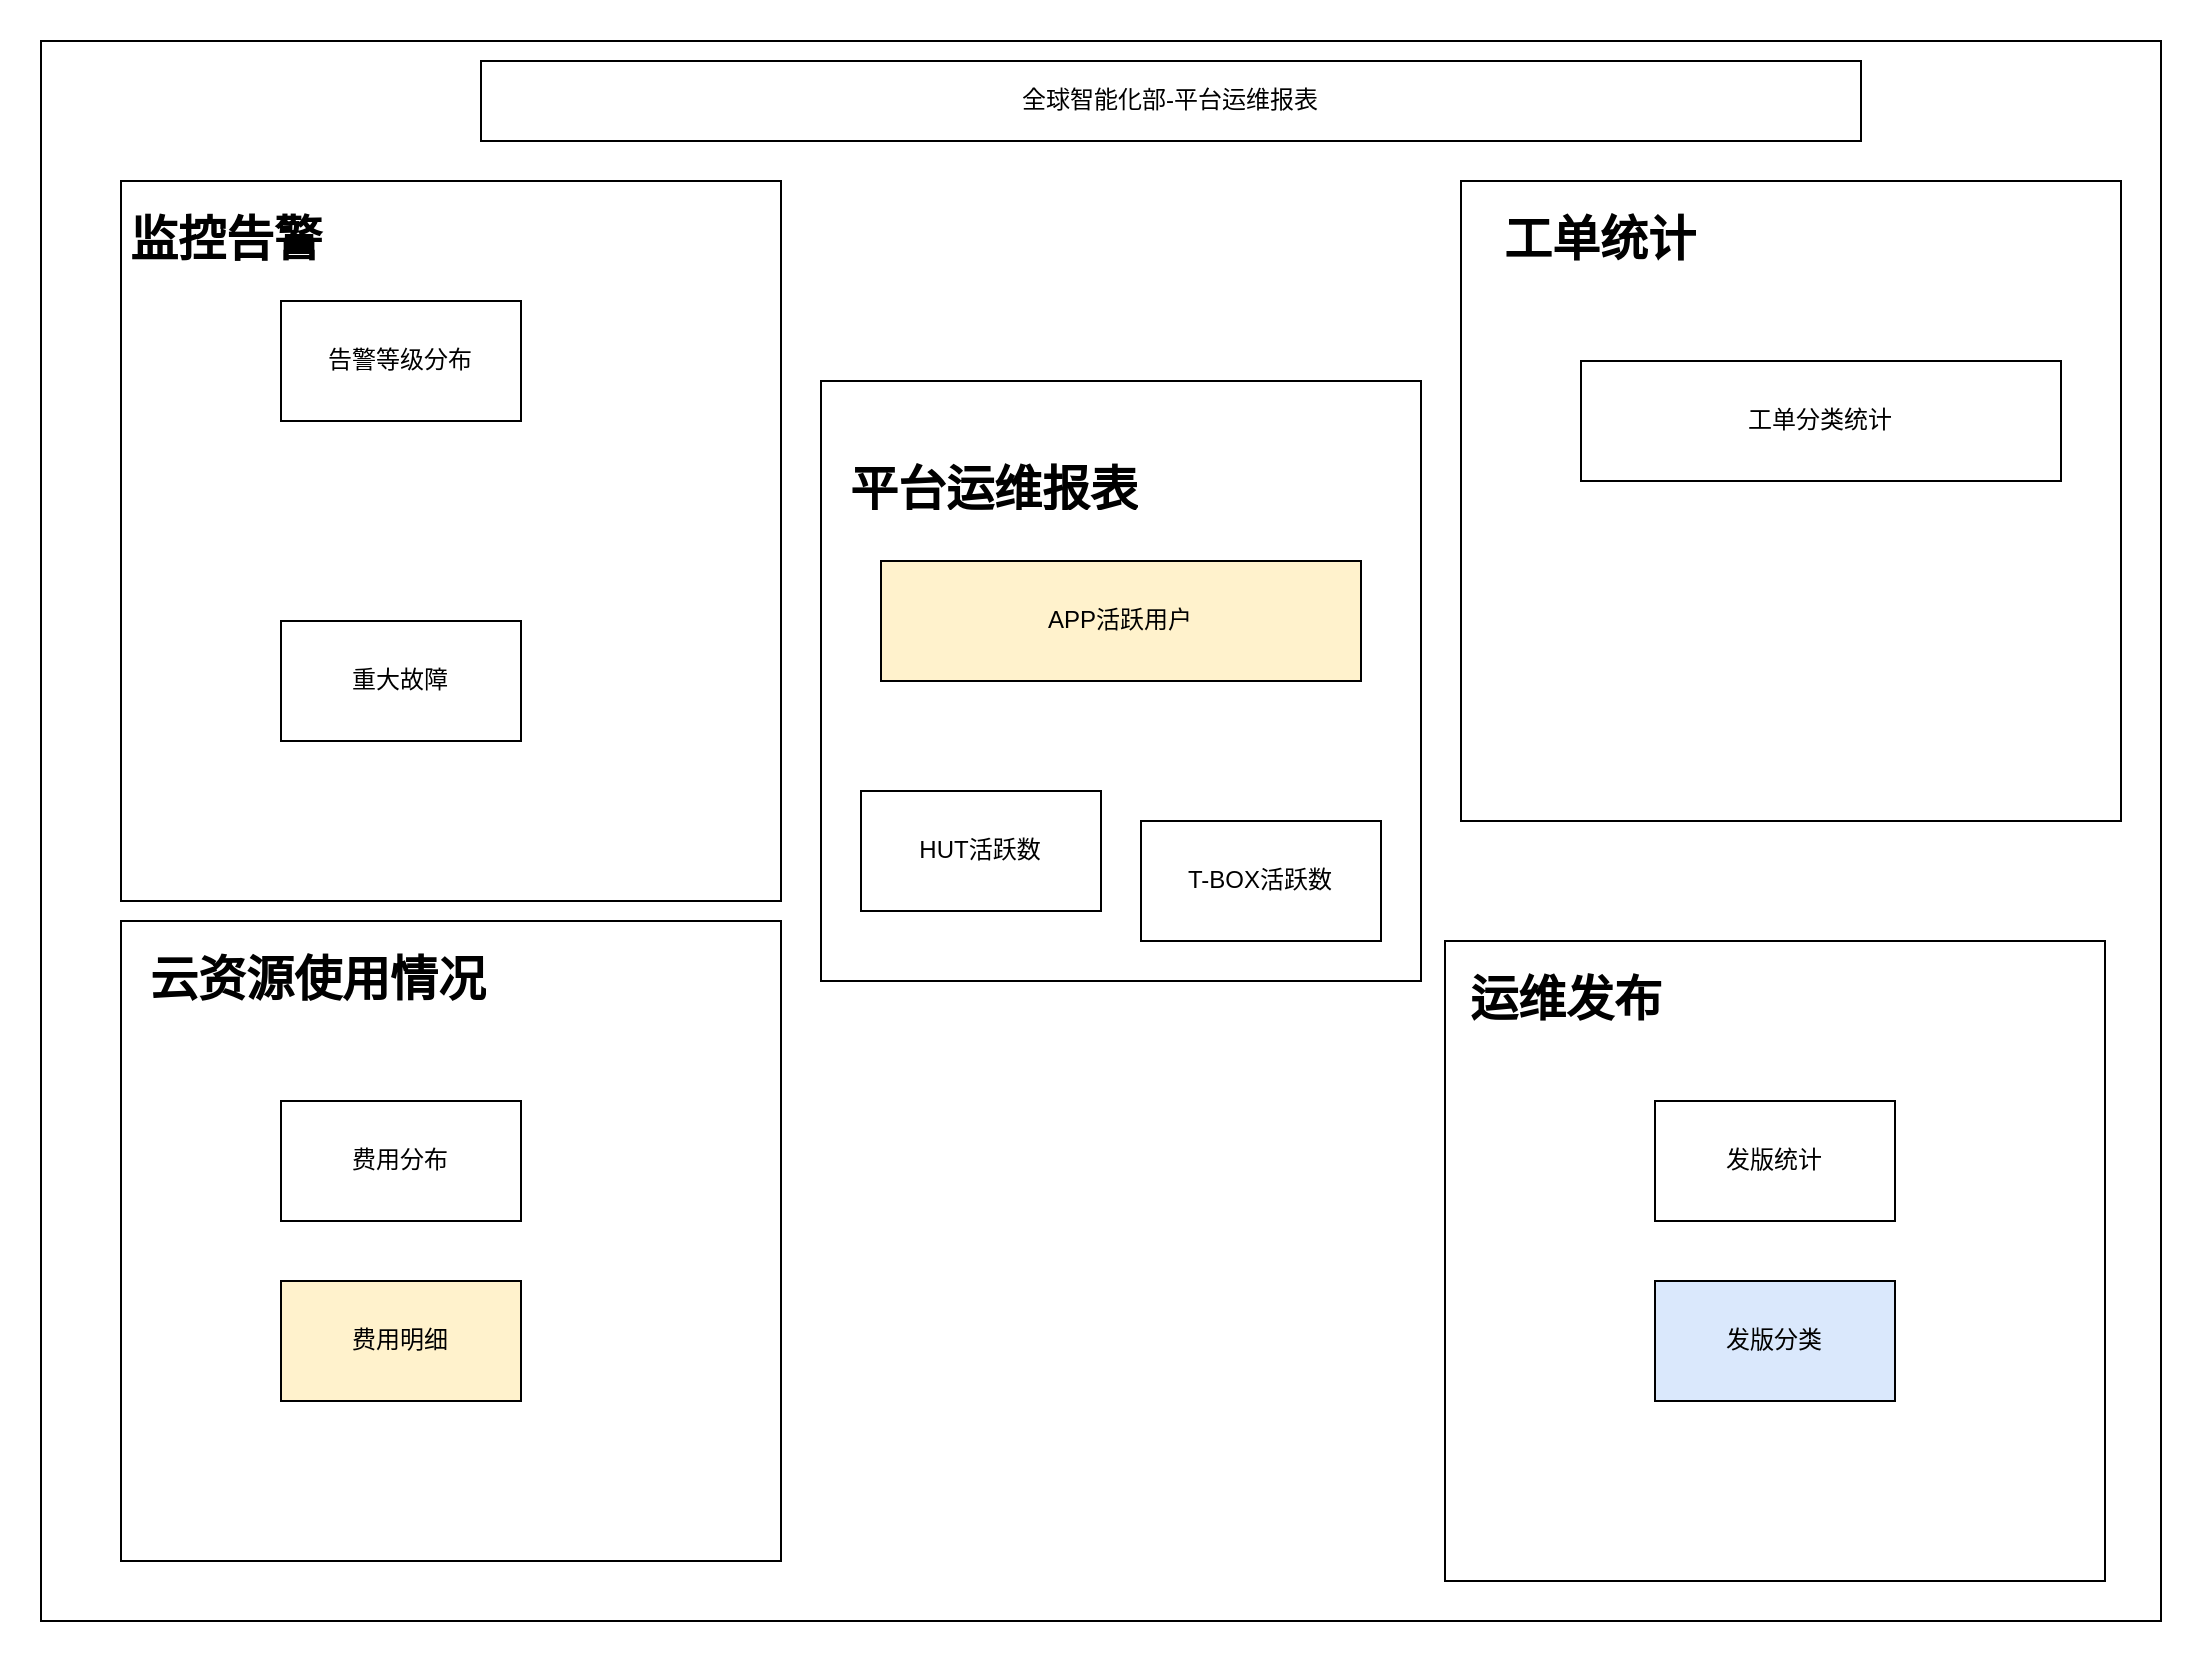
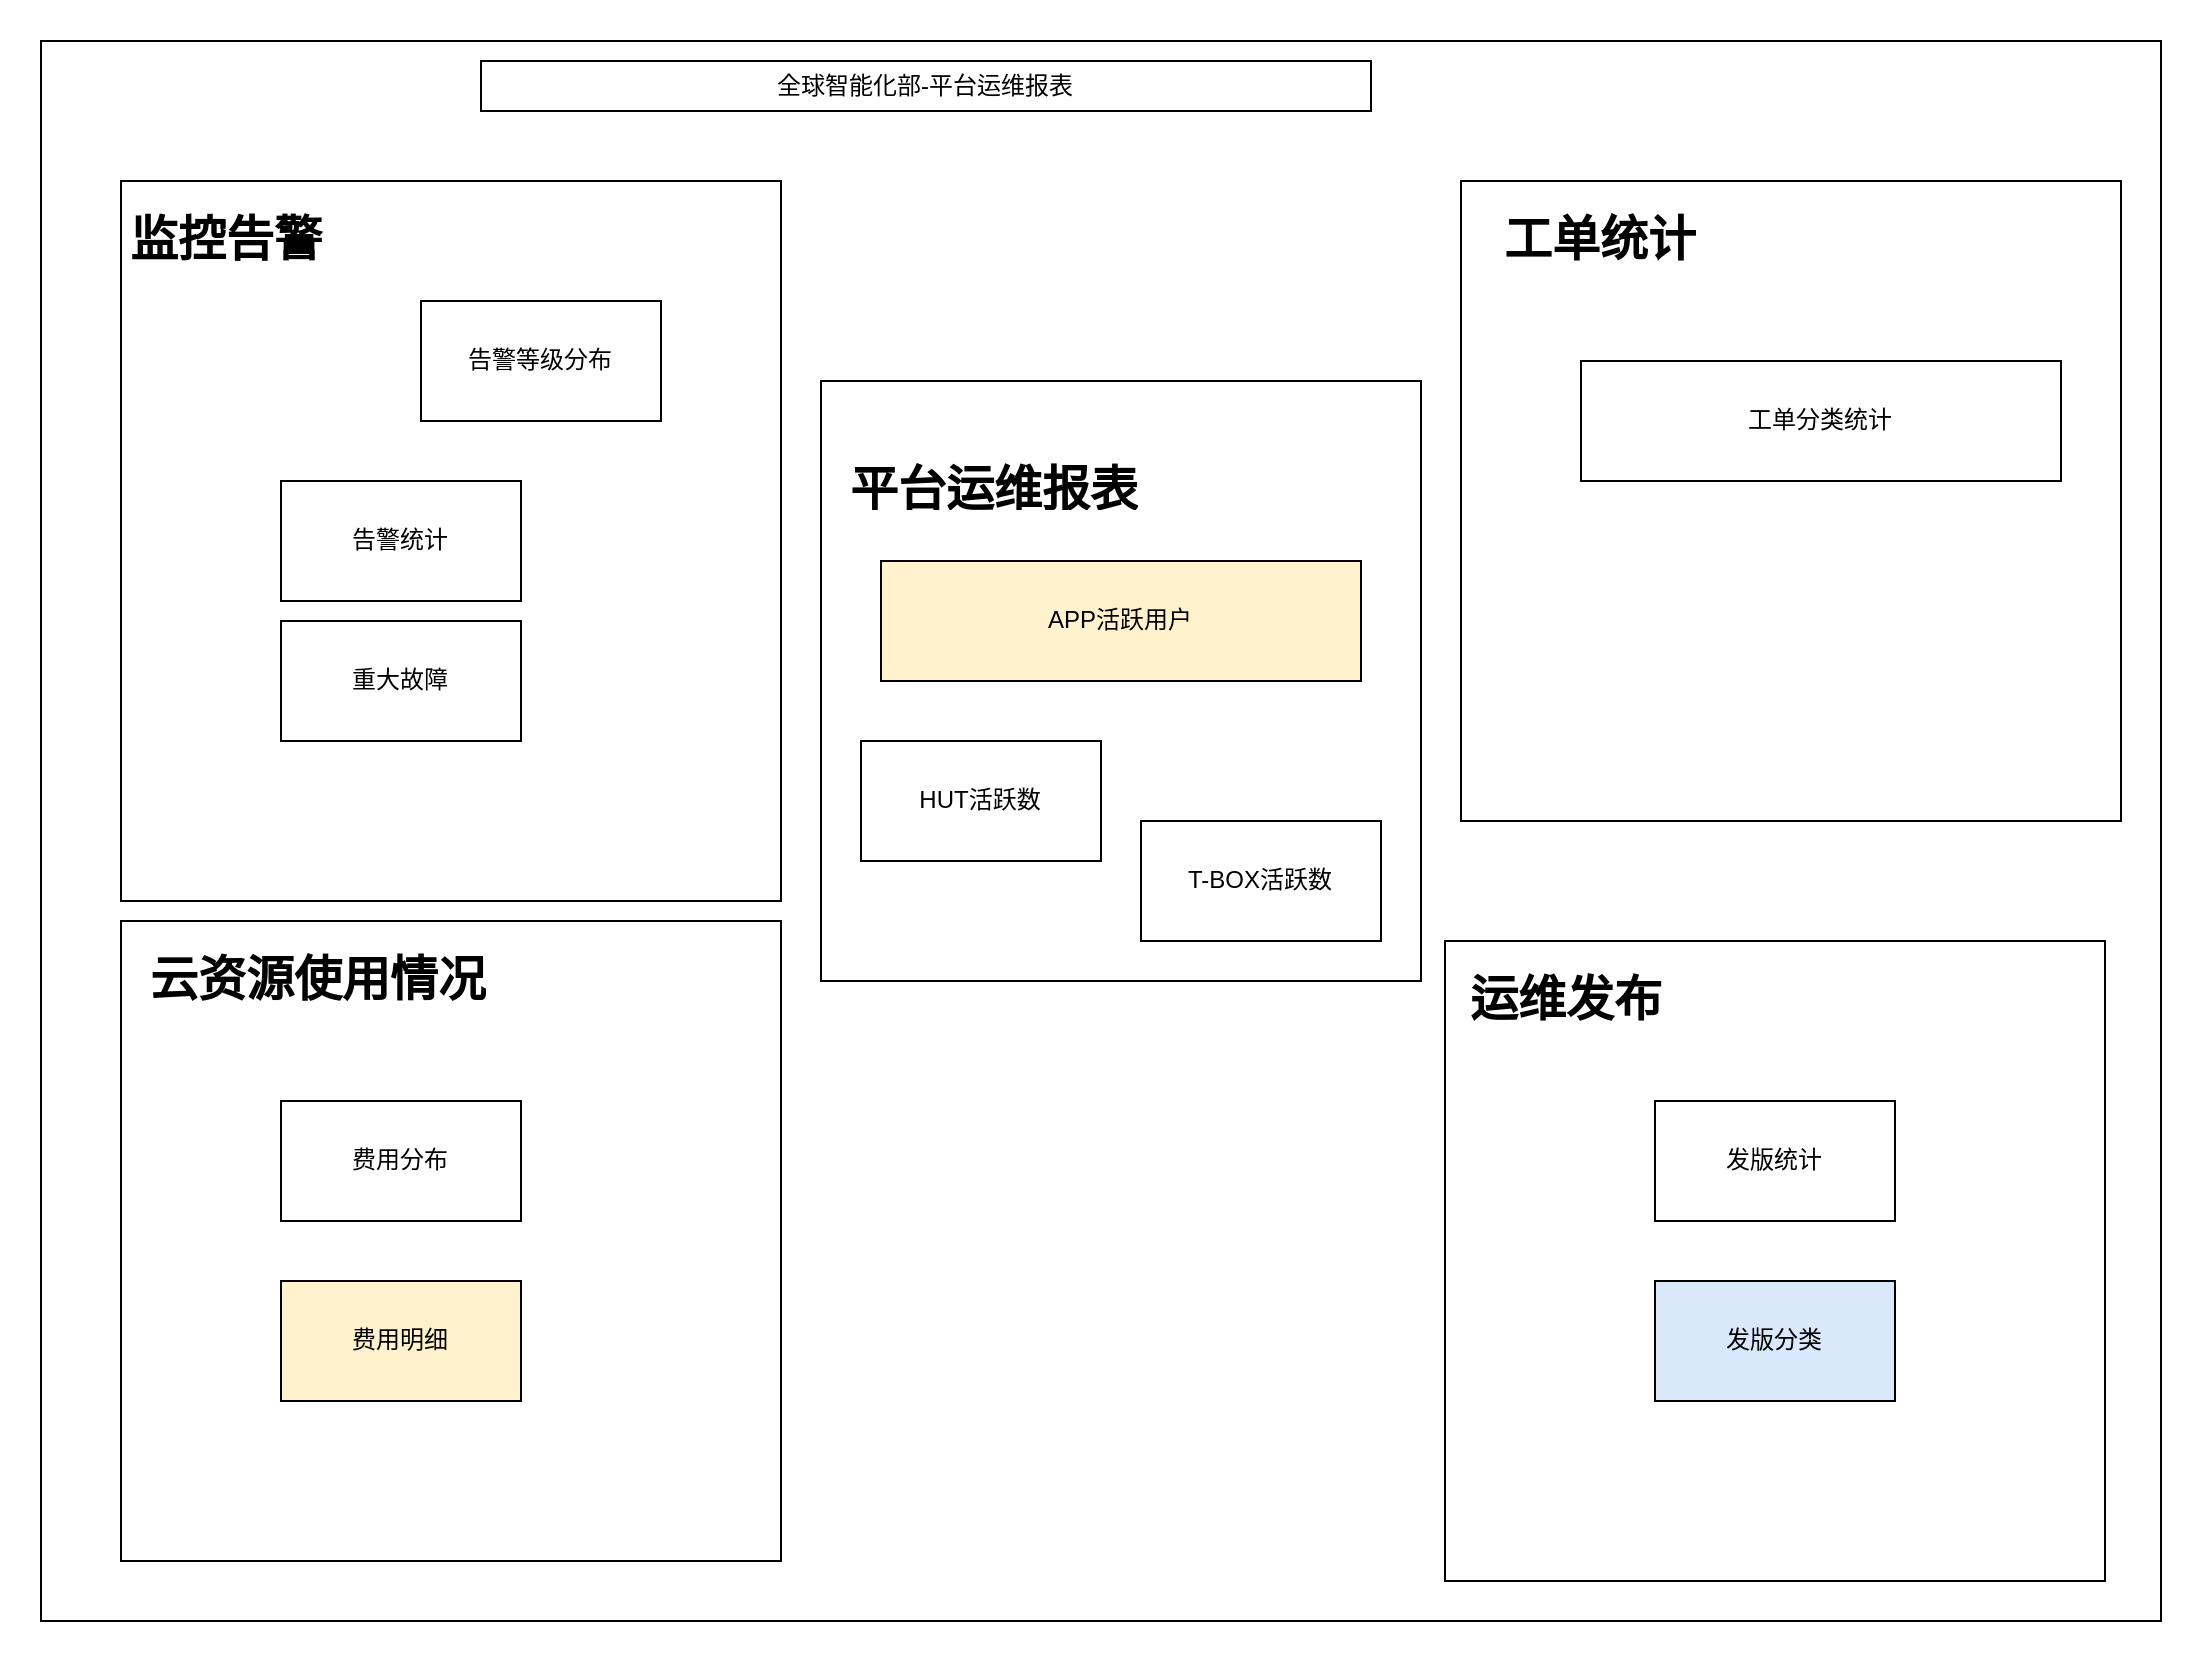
(1171, 101) -> (926, 86)
(401, 361) -> (541, 361)
none -> (401, 541)
(981, 851) -> (981, 801)
